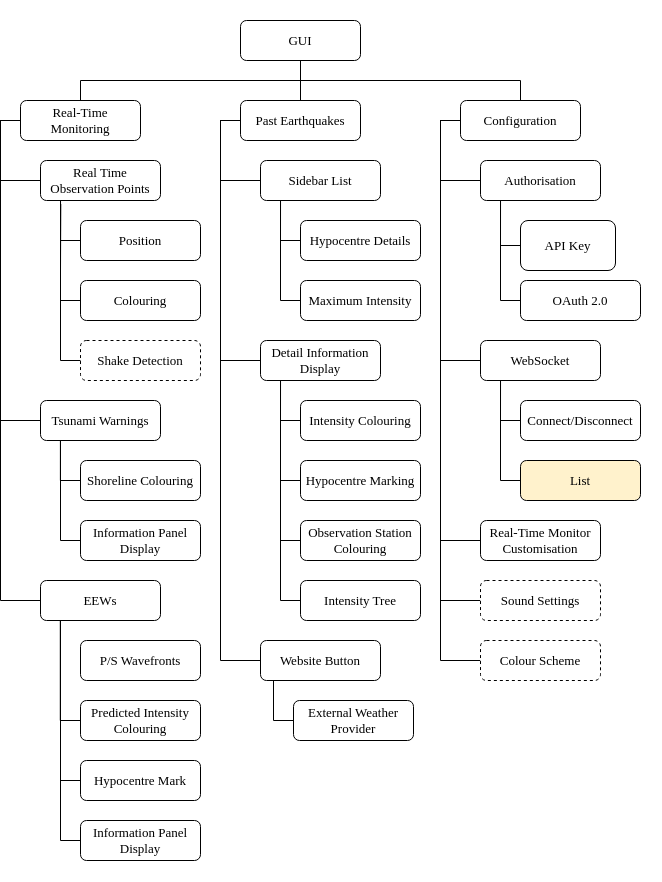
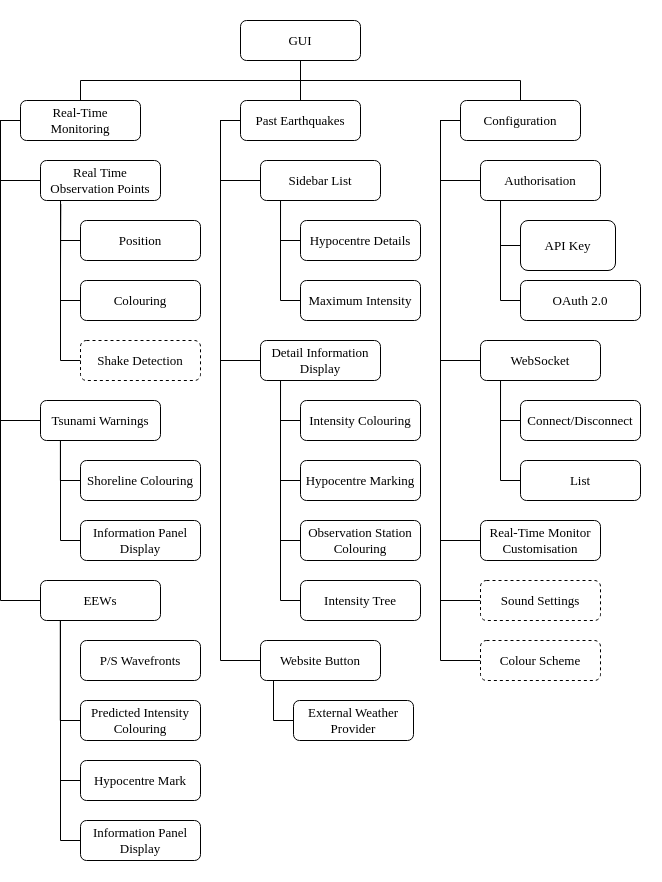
(581, 481) -> (581, 481)
